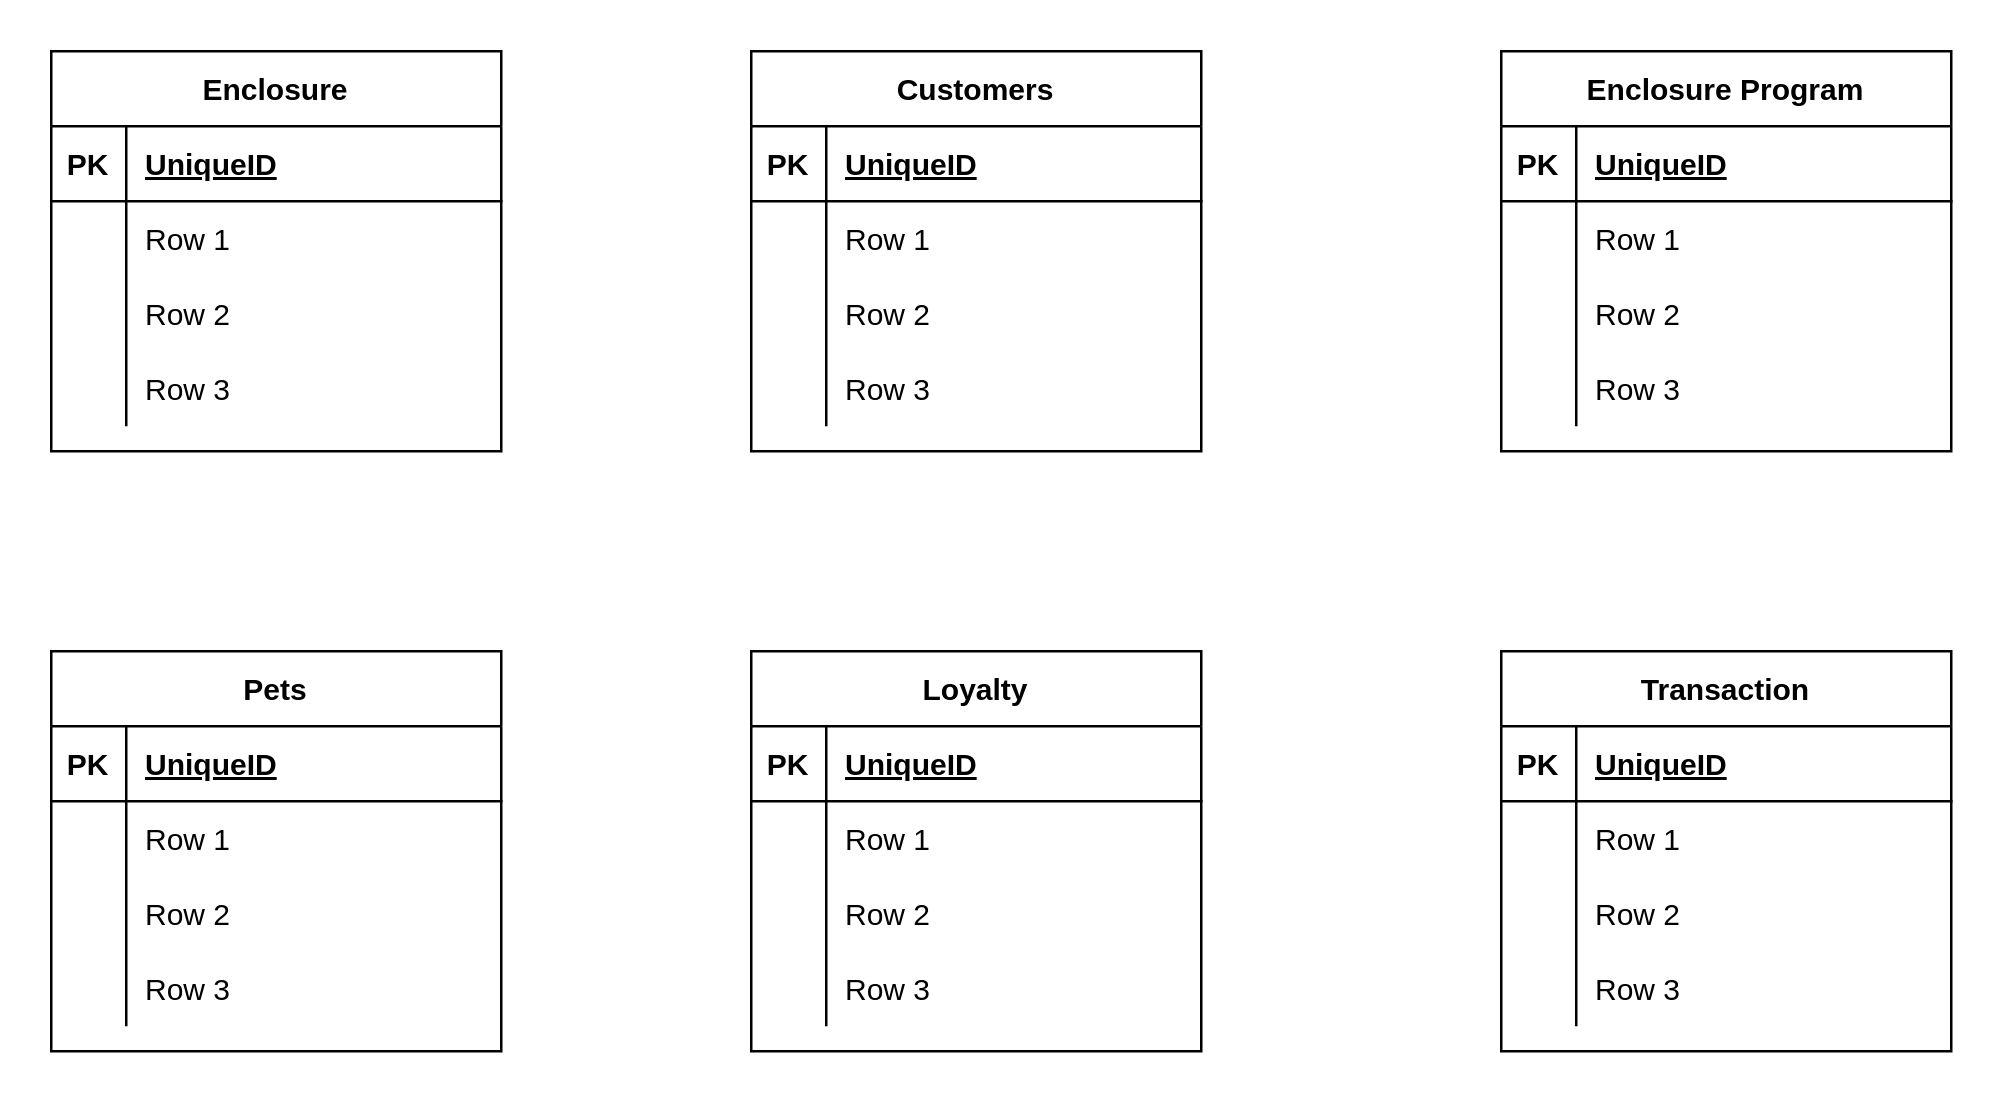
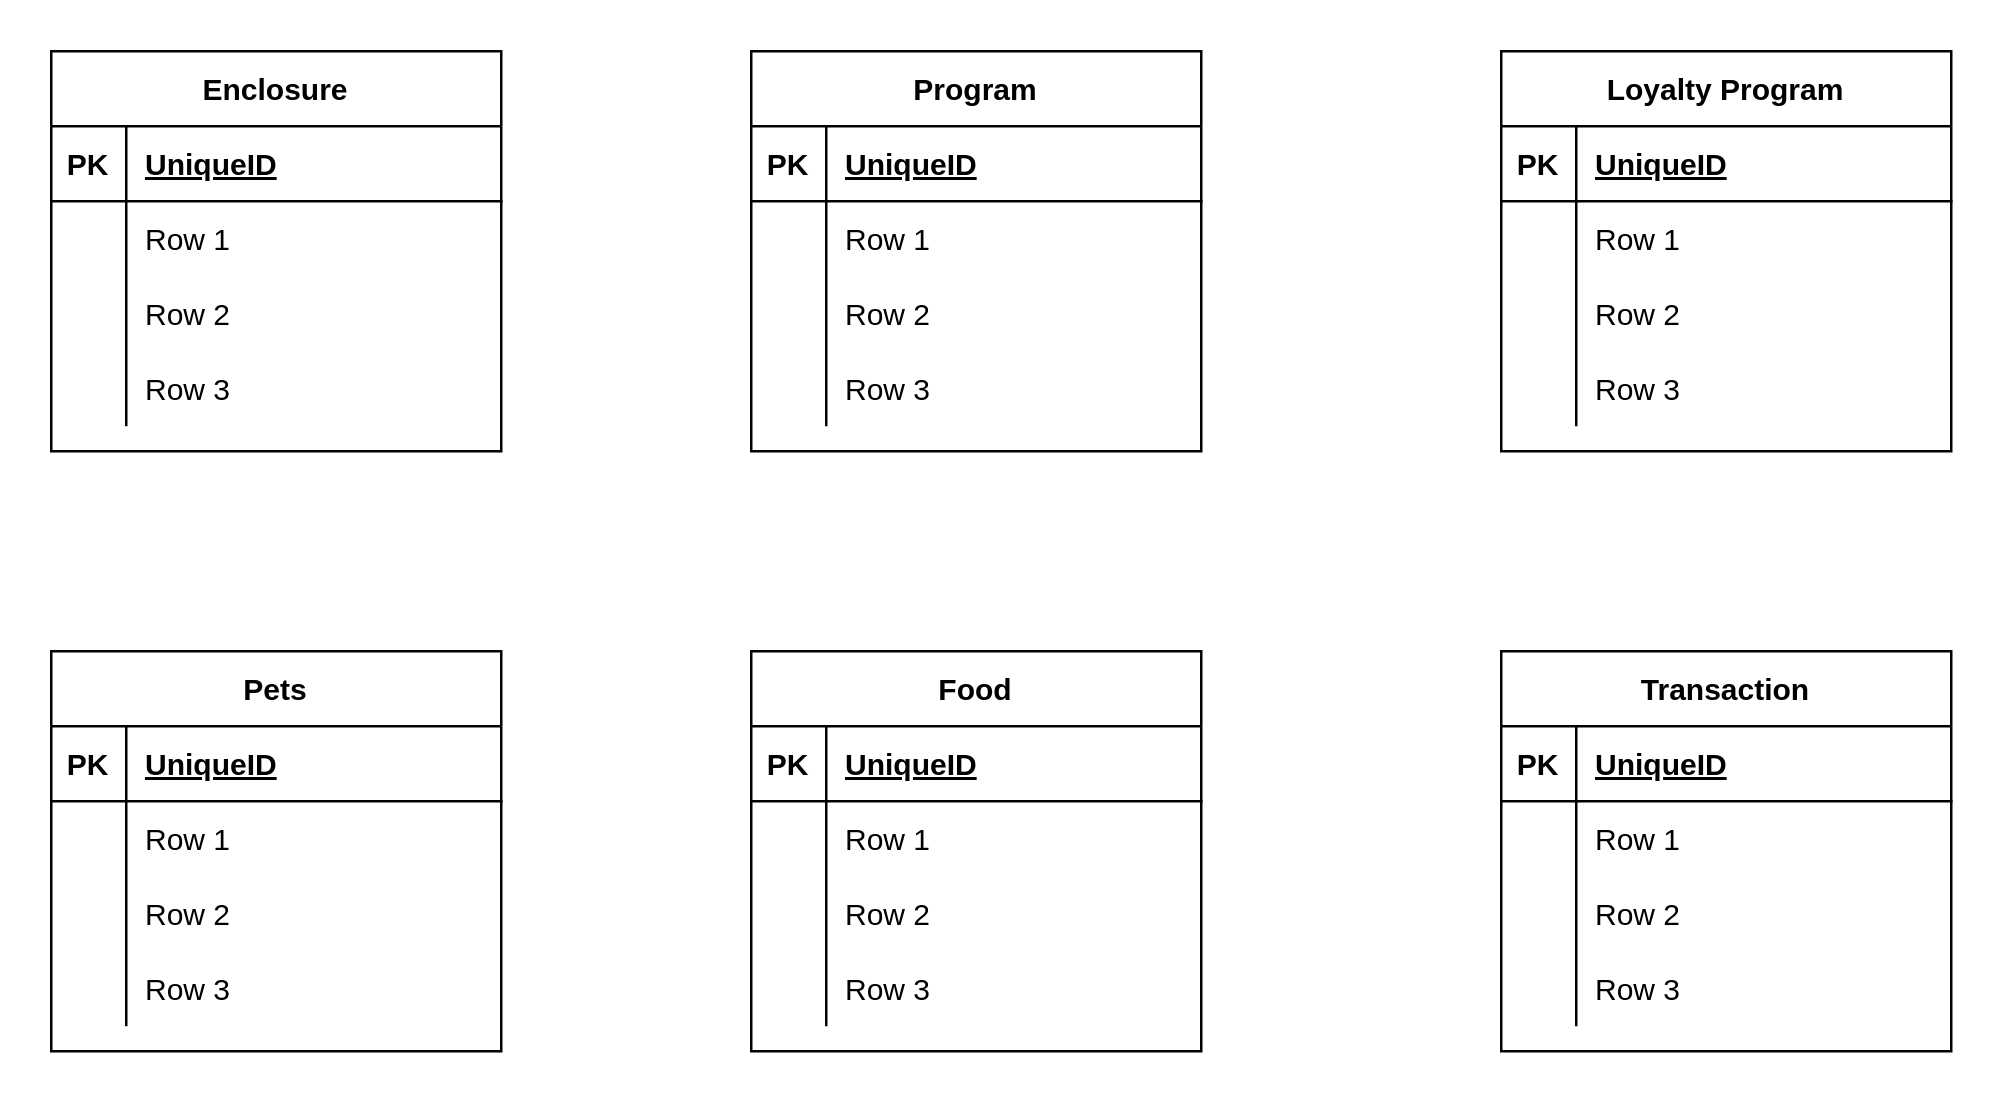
(975, 90) -> (975, 90)
(1725, 90) -> (1725, 90)
(975, 690) -> (975, 690)
